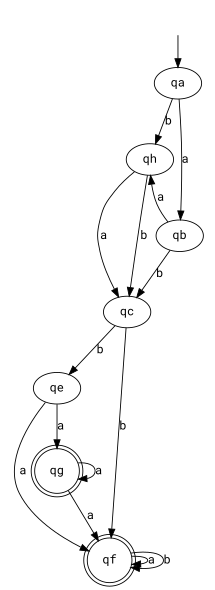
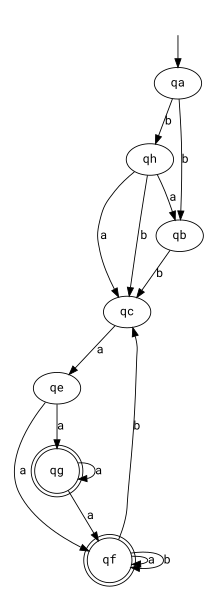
(185, 160) -> (185, 160)
(157, 204) -> (166, 193)
(100, 350) -> (100, 350)
(119, 428) -> (133, 439)
